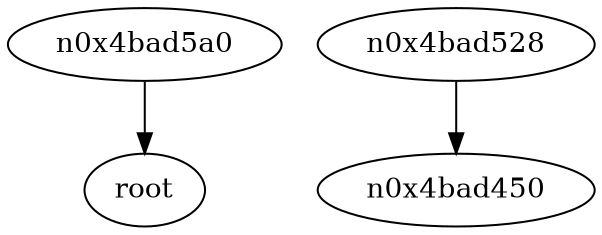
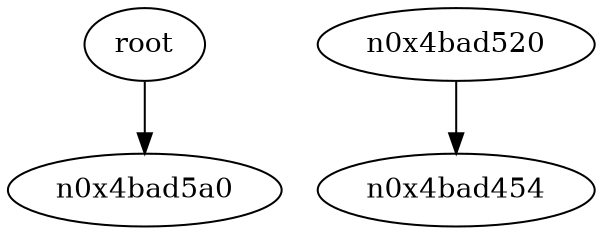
(456, 44) -> (456, 44)
(145, 107) -> (145, 107)
(456, 190) -> (456, 190)
